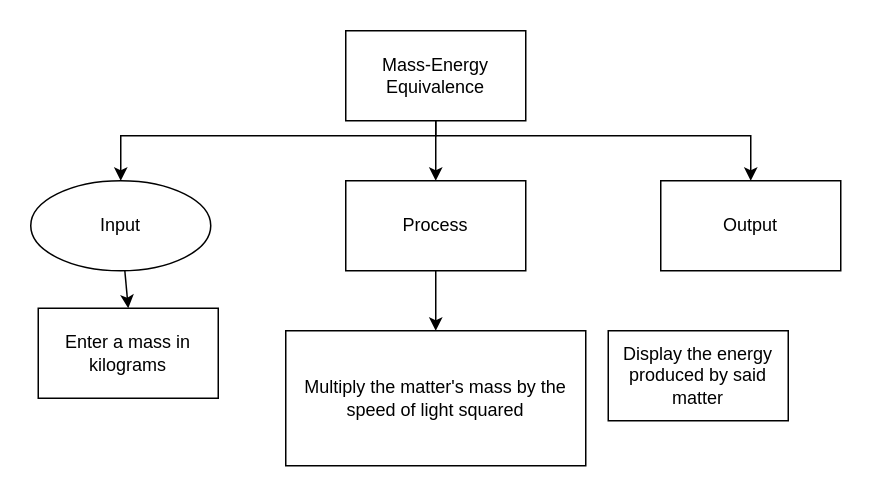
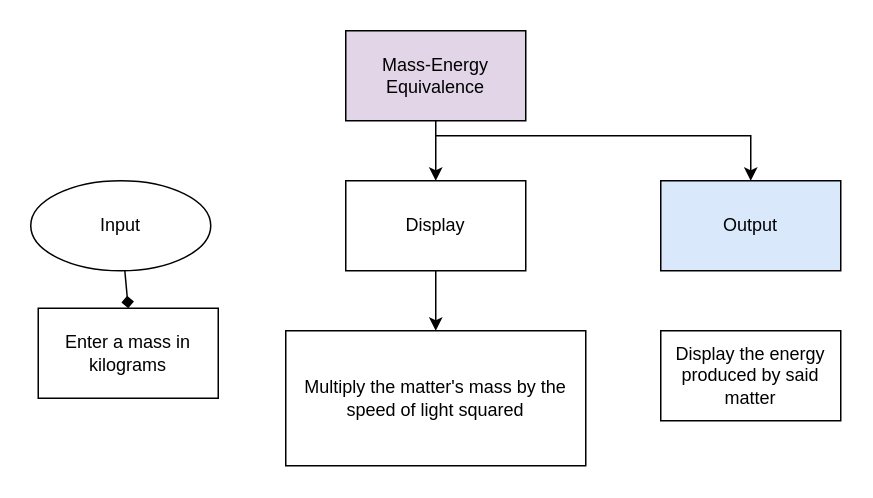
(436, 76) -> (436, 76)
(260, 136) -> none
(436, 226) -> (436, 226)
(751, 226) -> (751, 226)
(127, 296) -> (127, 295)
(698, 376) -> (751, 376)
